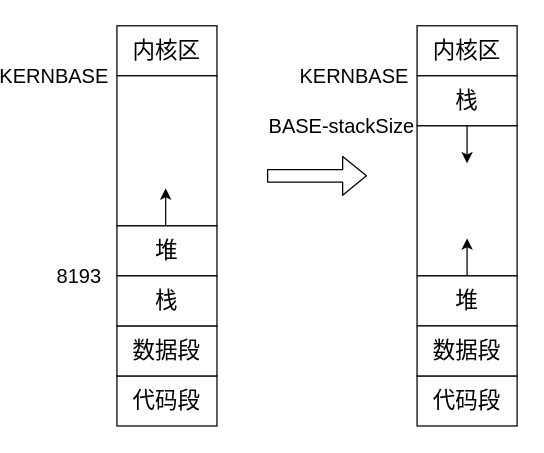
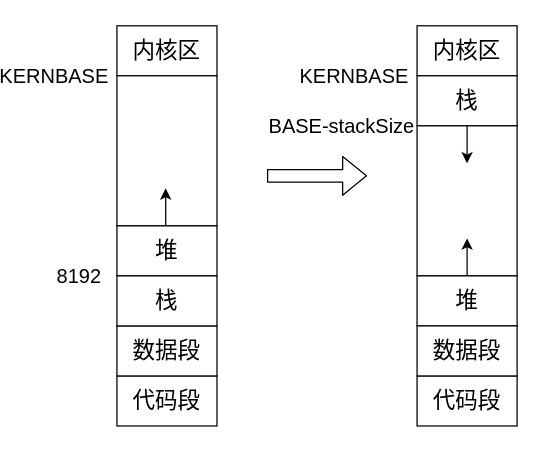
(79, 276) -> (79, 276)
